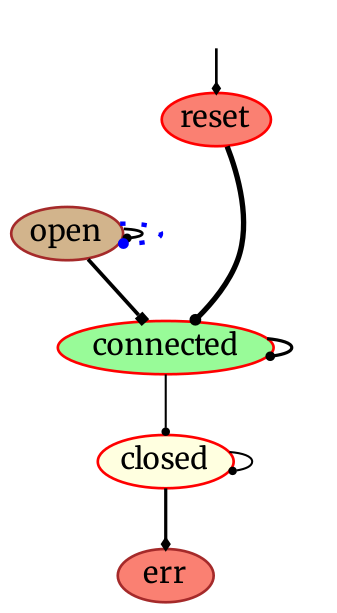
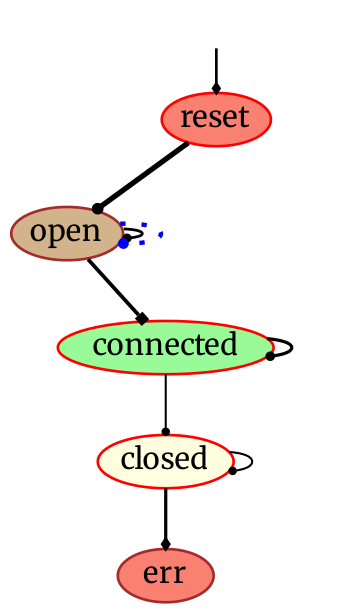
(243, 238) -> (145, 175)
